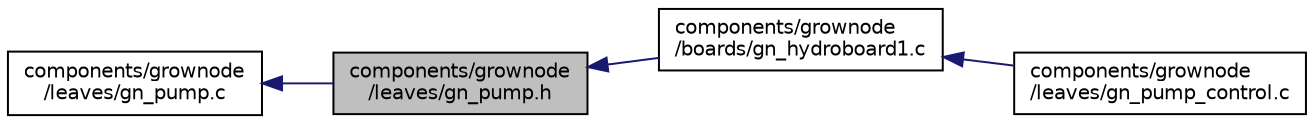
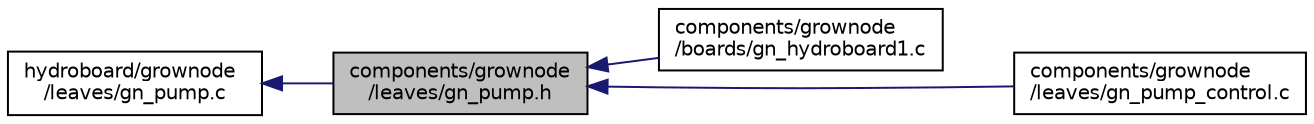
(989, 63) -> (811, 88)
(135, 83) -> (135, 83)
